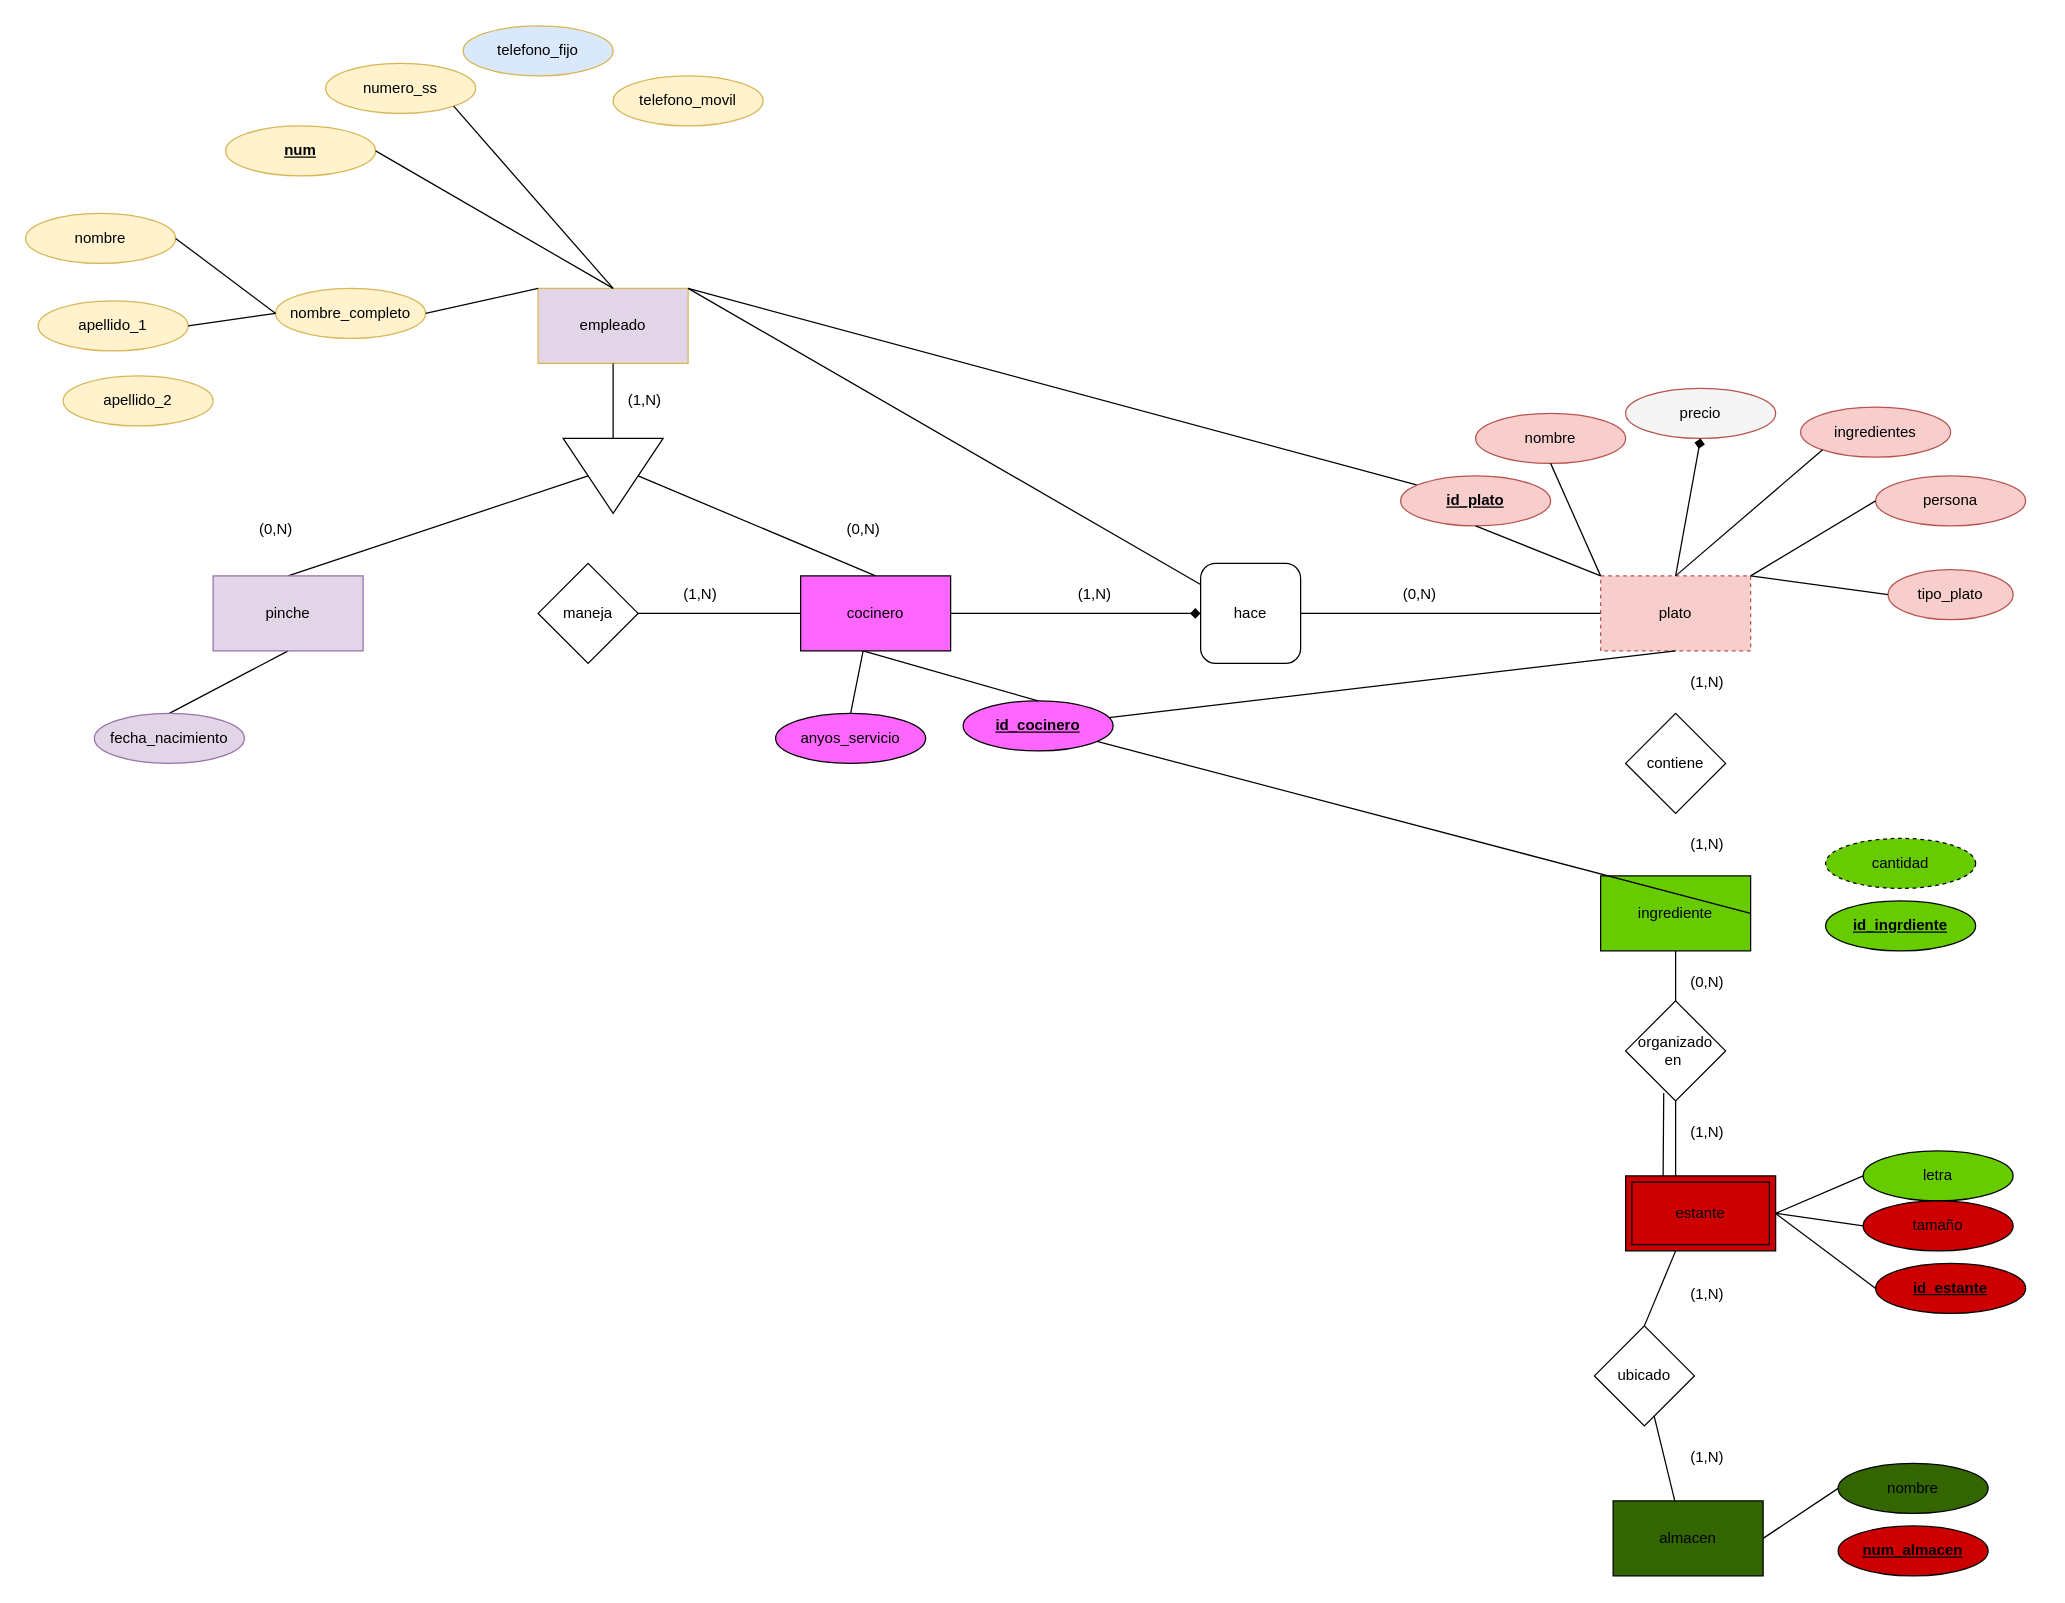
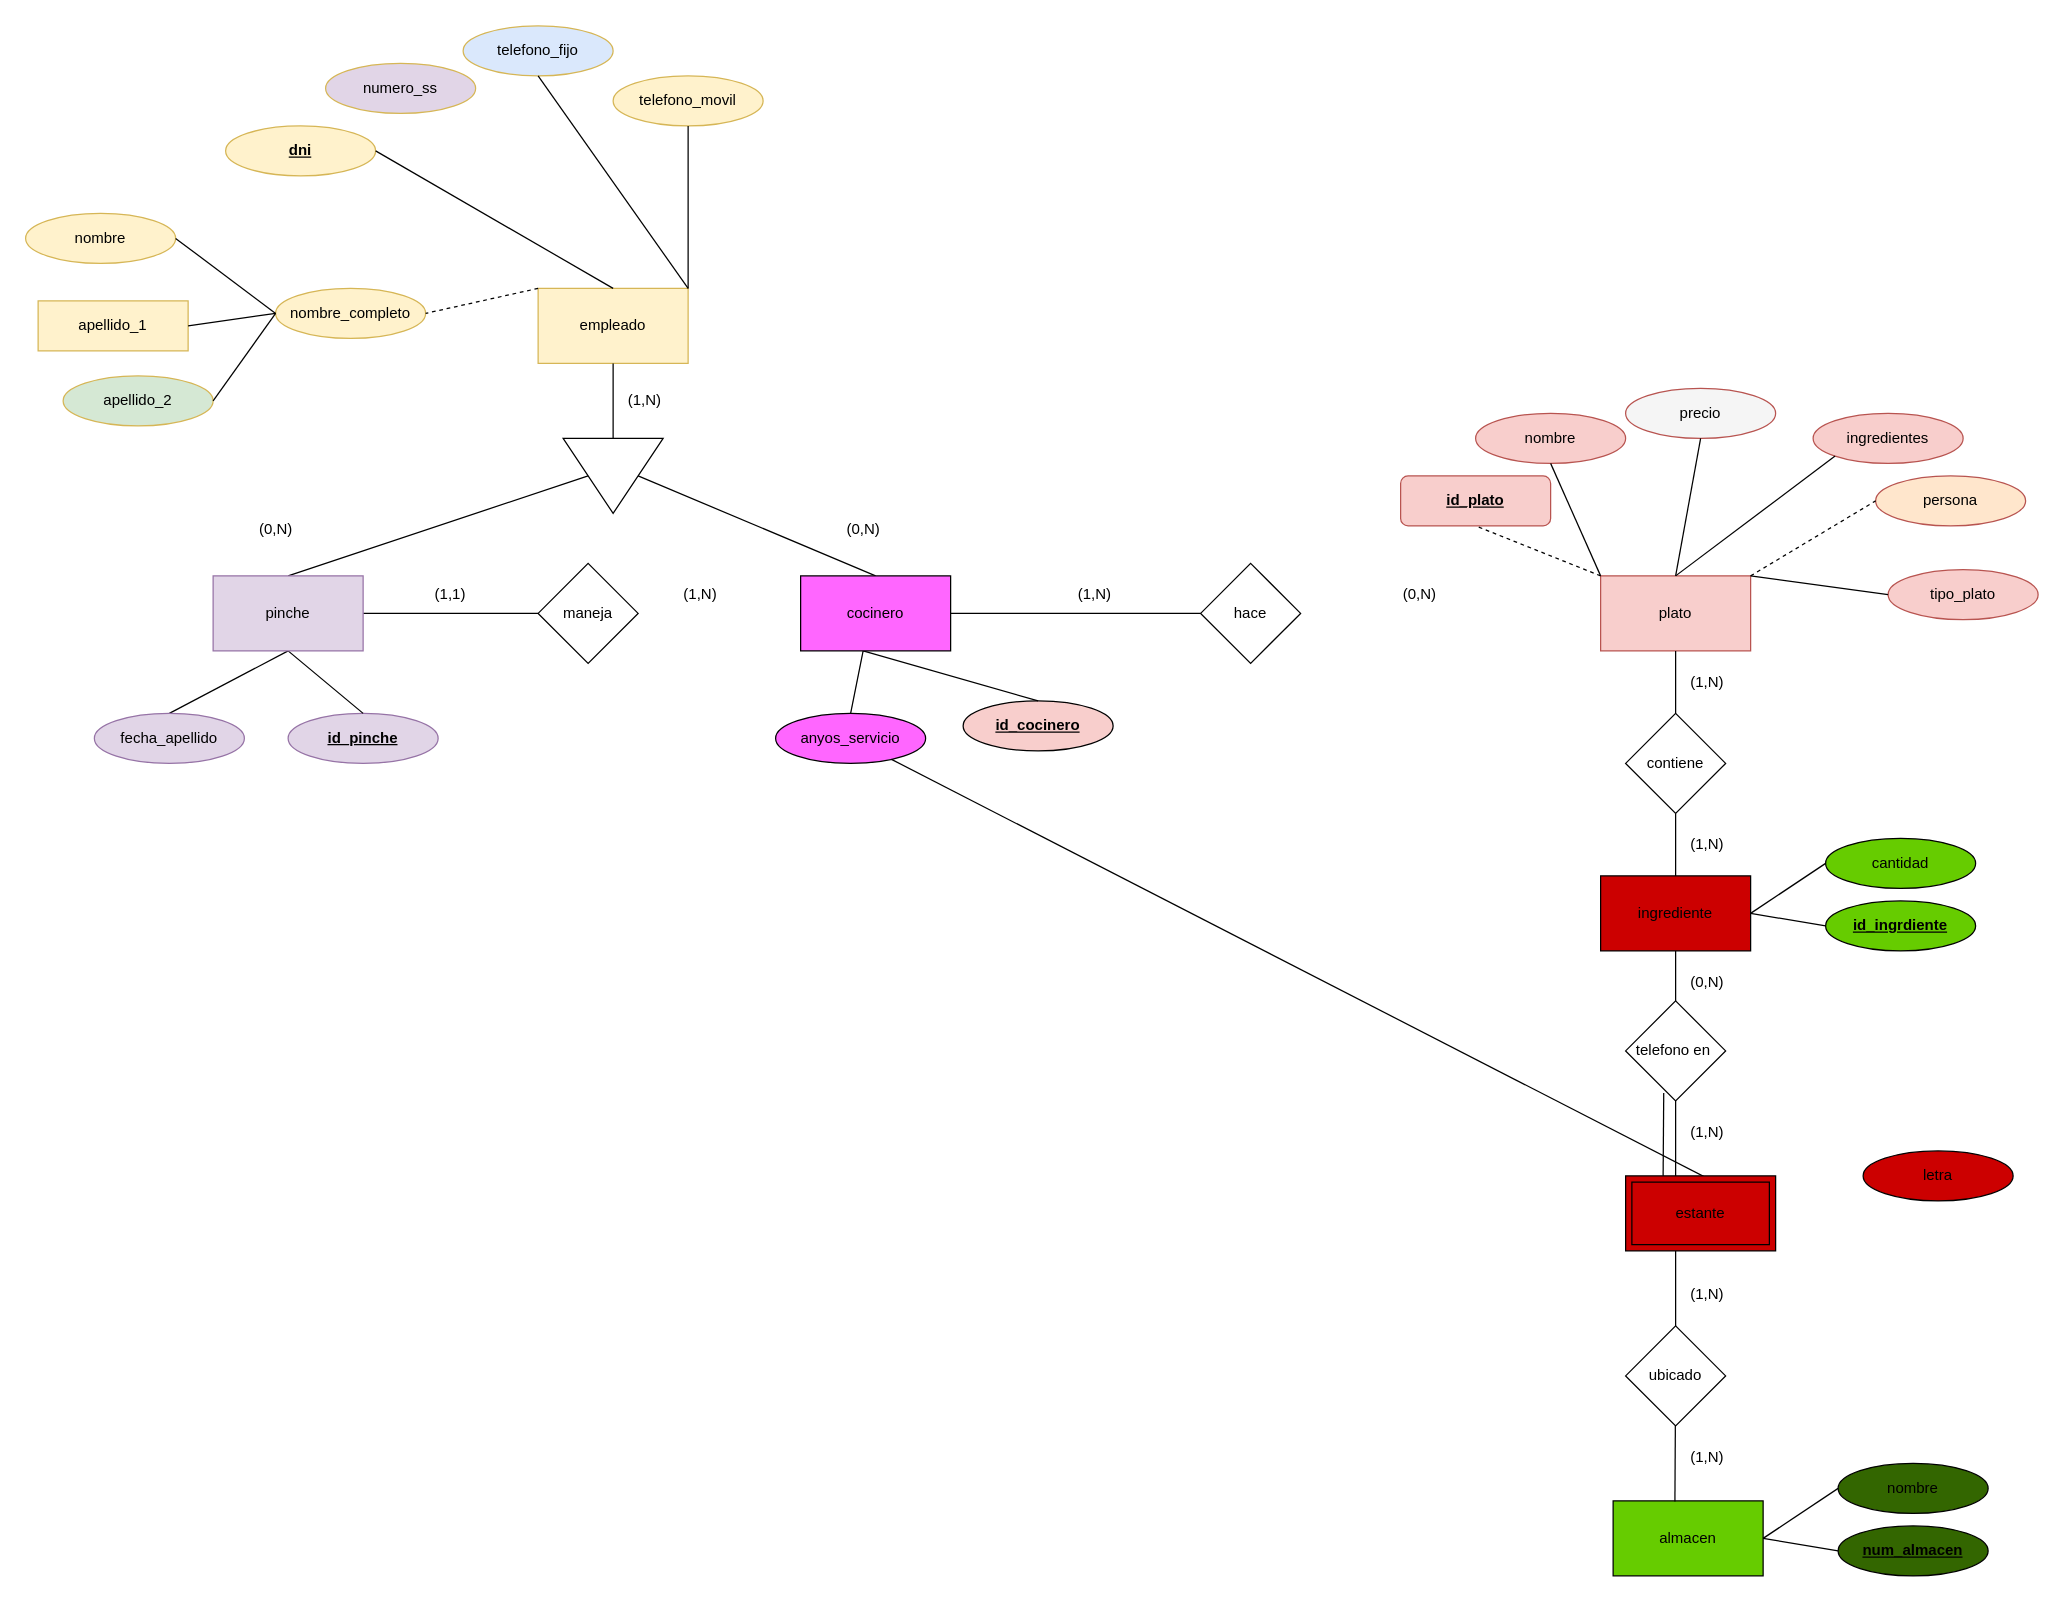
(401, 88) -> (401, 88)
(301, 151) -> (301, 151)
(531, 194) -> none
(480, 301) -> (480, 301)
(113, 326) -> (113, 326)
(613, 326) -> (613, 326)
none -> (245, 356)
(1055, 387) -> (612, 180)
(138, 401) -> (138, 401)
(1876, 432) -> (1888, 438)
(944, 436) -> (688, 207)
(1699, 449) -> (1700, 444)
(1476, 501) -> (1476, 501)
(1951, 501) -> (1951, 501)
(1814, 538) -> (1814, 538)
(1538, 551) -> (1538, 551)
none -> (451, 594)
(1951, 594) -> (1963, 594)
none -> (450, 613)
(719, 613) -> none
(1190, 613) -> (1195, 613)
(1251, 613) -> (1251, 613)
(1451, 613) -> none
(1676, 613) -> (1676, 613)
none -> (326, 682)
(1392, 684) -> (1676, 682)
(1038, 726) -> (1038, 726)
(169, 738) -> (169, 738)
none -> (363, 738)
(1423, 827) -> (1789, 920)
none -> (1676, 844)
(1901, 863) -> (1901, 863)
none -> (1789, 888)
(1676, 913) -> (1676, 913)
(1676, 1051) -> (1676, 1051)
(1938, 1176) -> (1938, 1176)
(1822, 1193) -> (1297, 967)
(1822, 1220) -> none
(1938, 1226) -> none
(1827, 1252) -> none
(1951, 1288) -> none
(1644, 1376) -> (1676, 1376)
(1688, 1538) -> (1688, 1538)
none -> (1802, 1545)
(1913, 1551) -> (1913, 1551)
